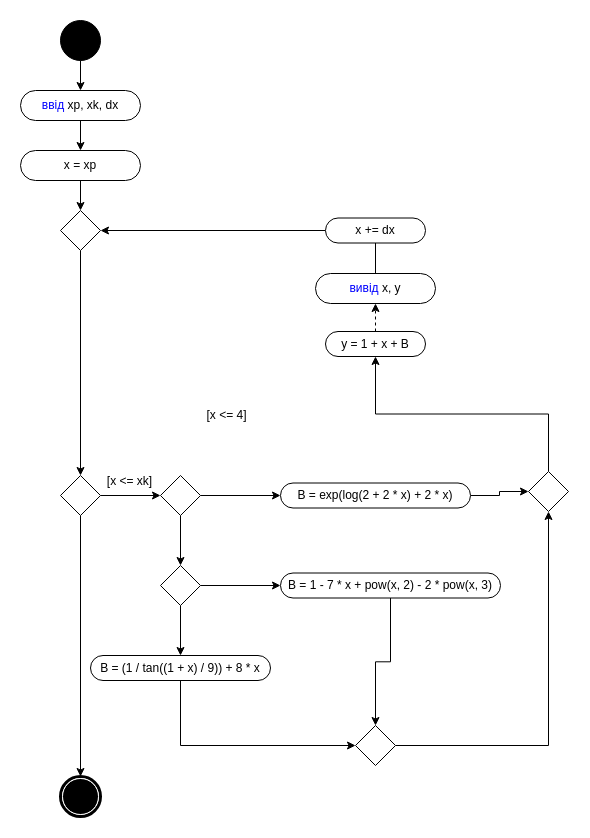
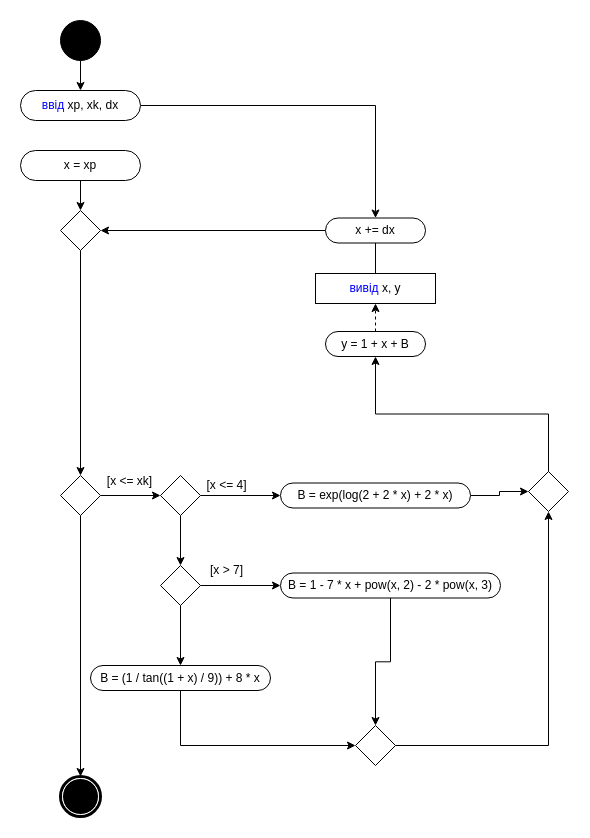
(81, 140) -> (311, 106)
(376, 289) -> (376, 289)
(227, 416) -> (227, 486)
none -> (227, 571)
(181, 668) -> (181, 678)
